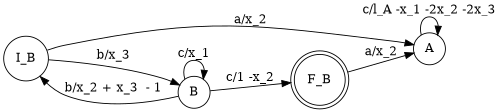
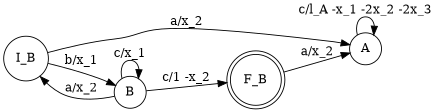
(113, 55) -> (81, 61)
(113, 88) -> (81, 88)
